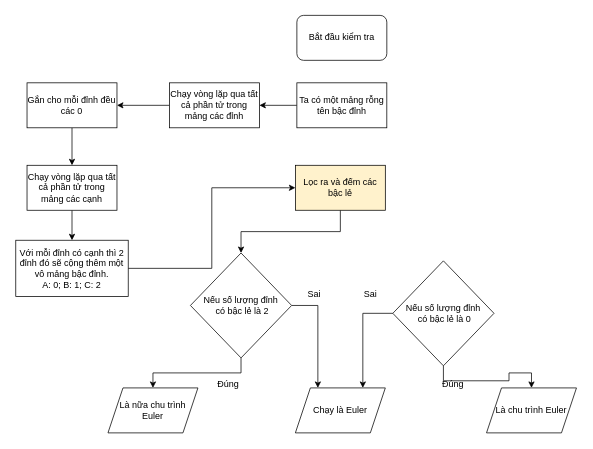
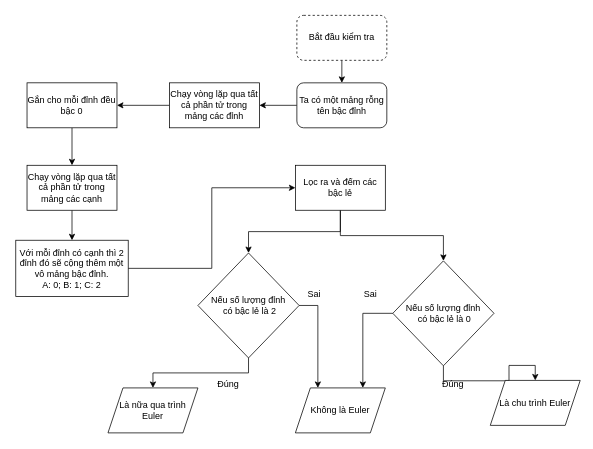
(342, 38) -> (342, 38)
none -> (342, 76)
(72, 105) -> (72, 105)
(342, 105) -> (342, 105)
(340, 188) -> (340, 188)
none -> (400, 236)
(241, 306) -> (248, 306)
(153, 411) -> (153, 411)
(340, 411) -> (340, 411)
(531, 411) -> (535, 403)
